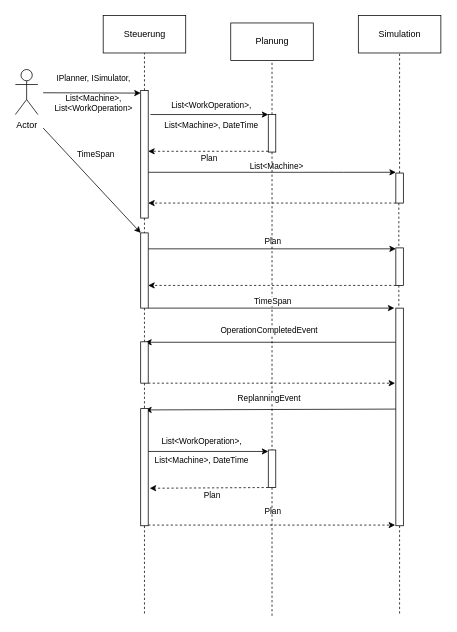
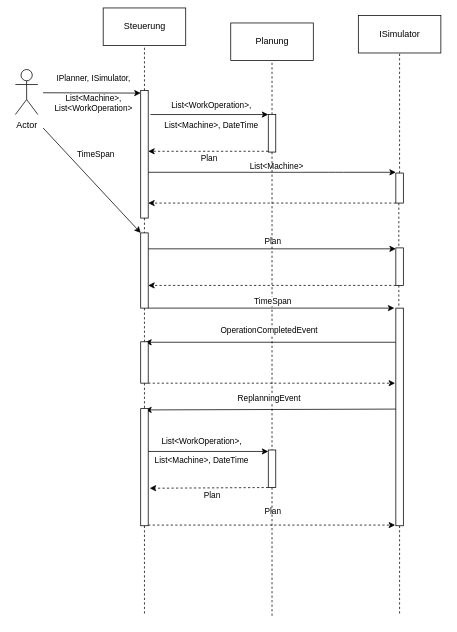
(144, 34) -> (144, 27)
(400, 34) -> (400, 34)
